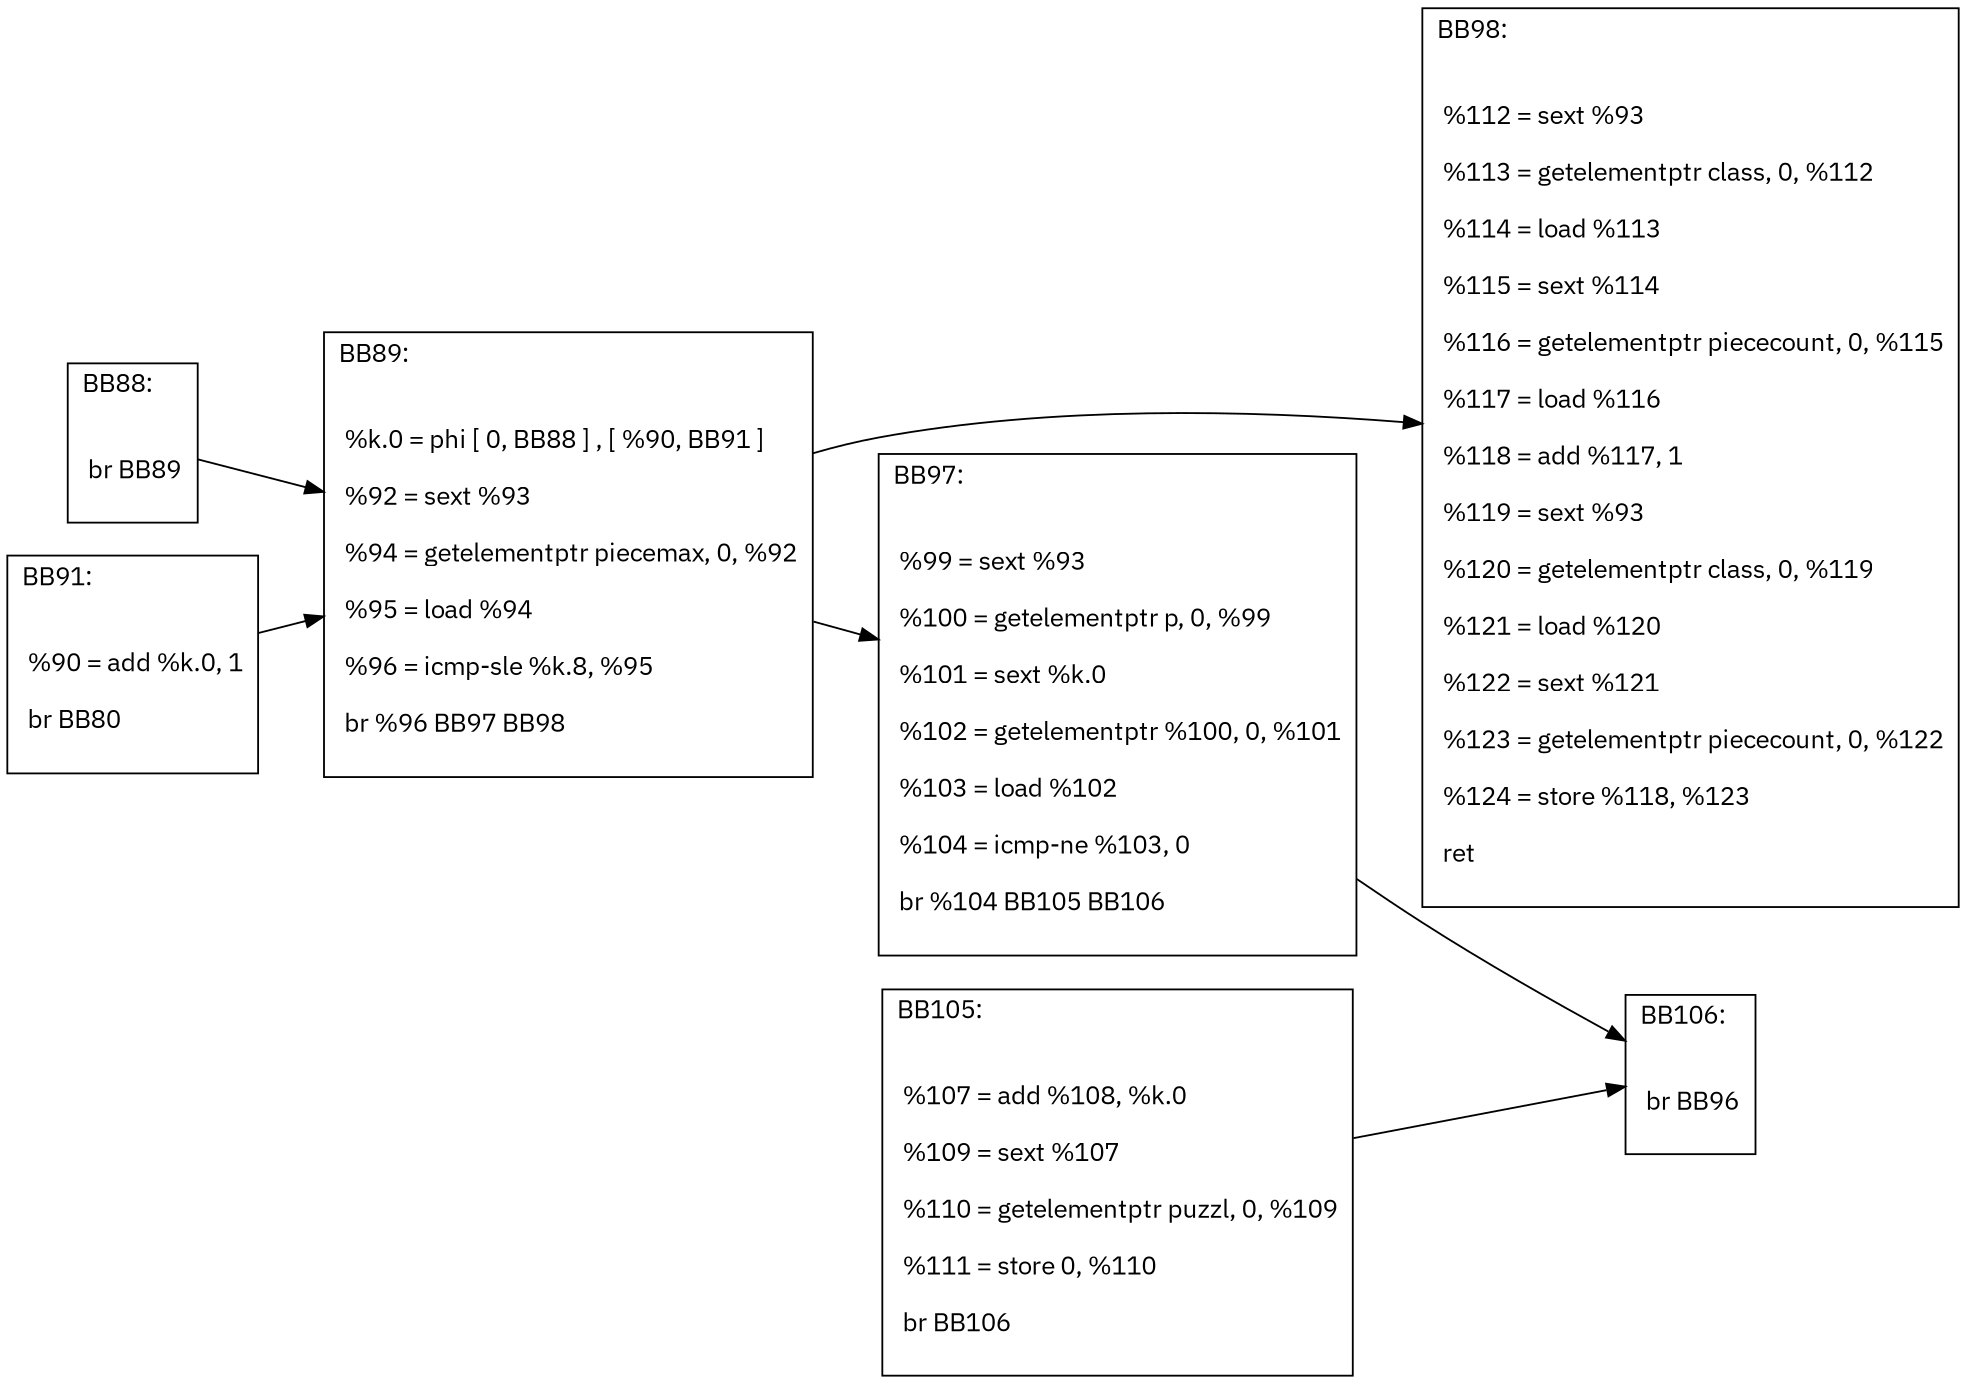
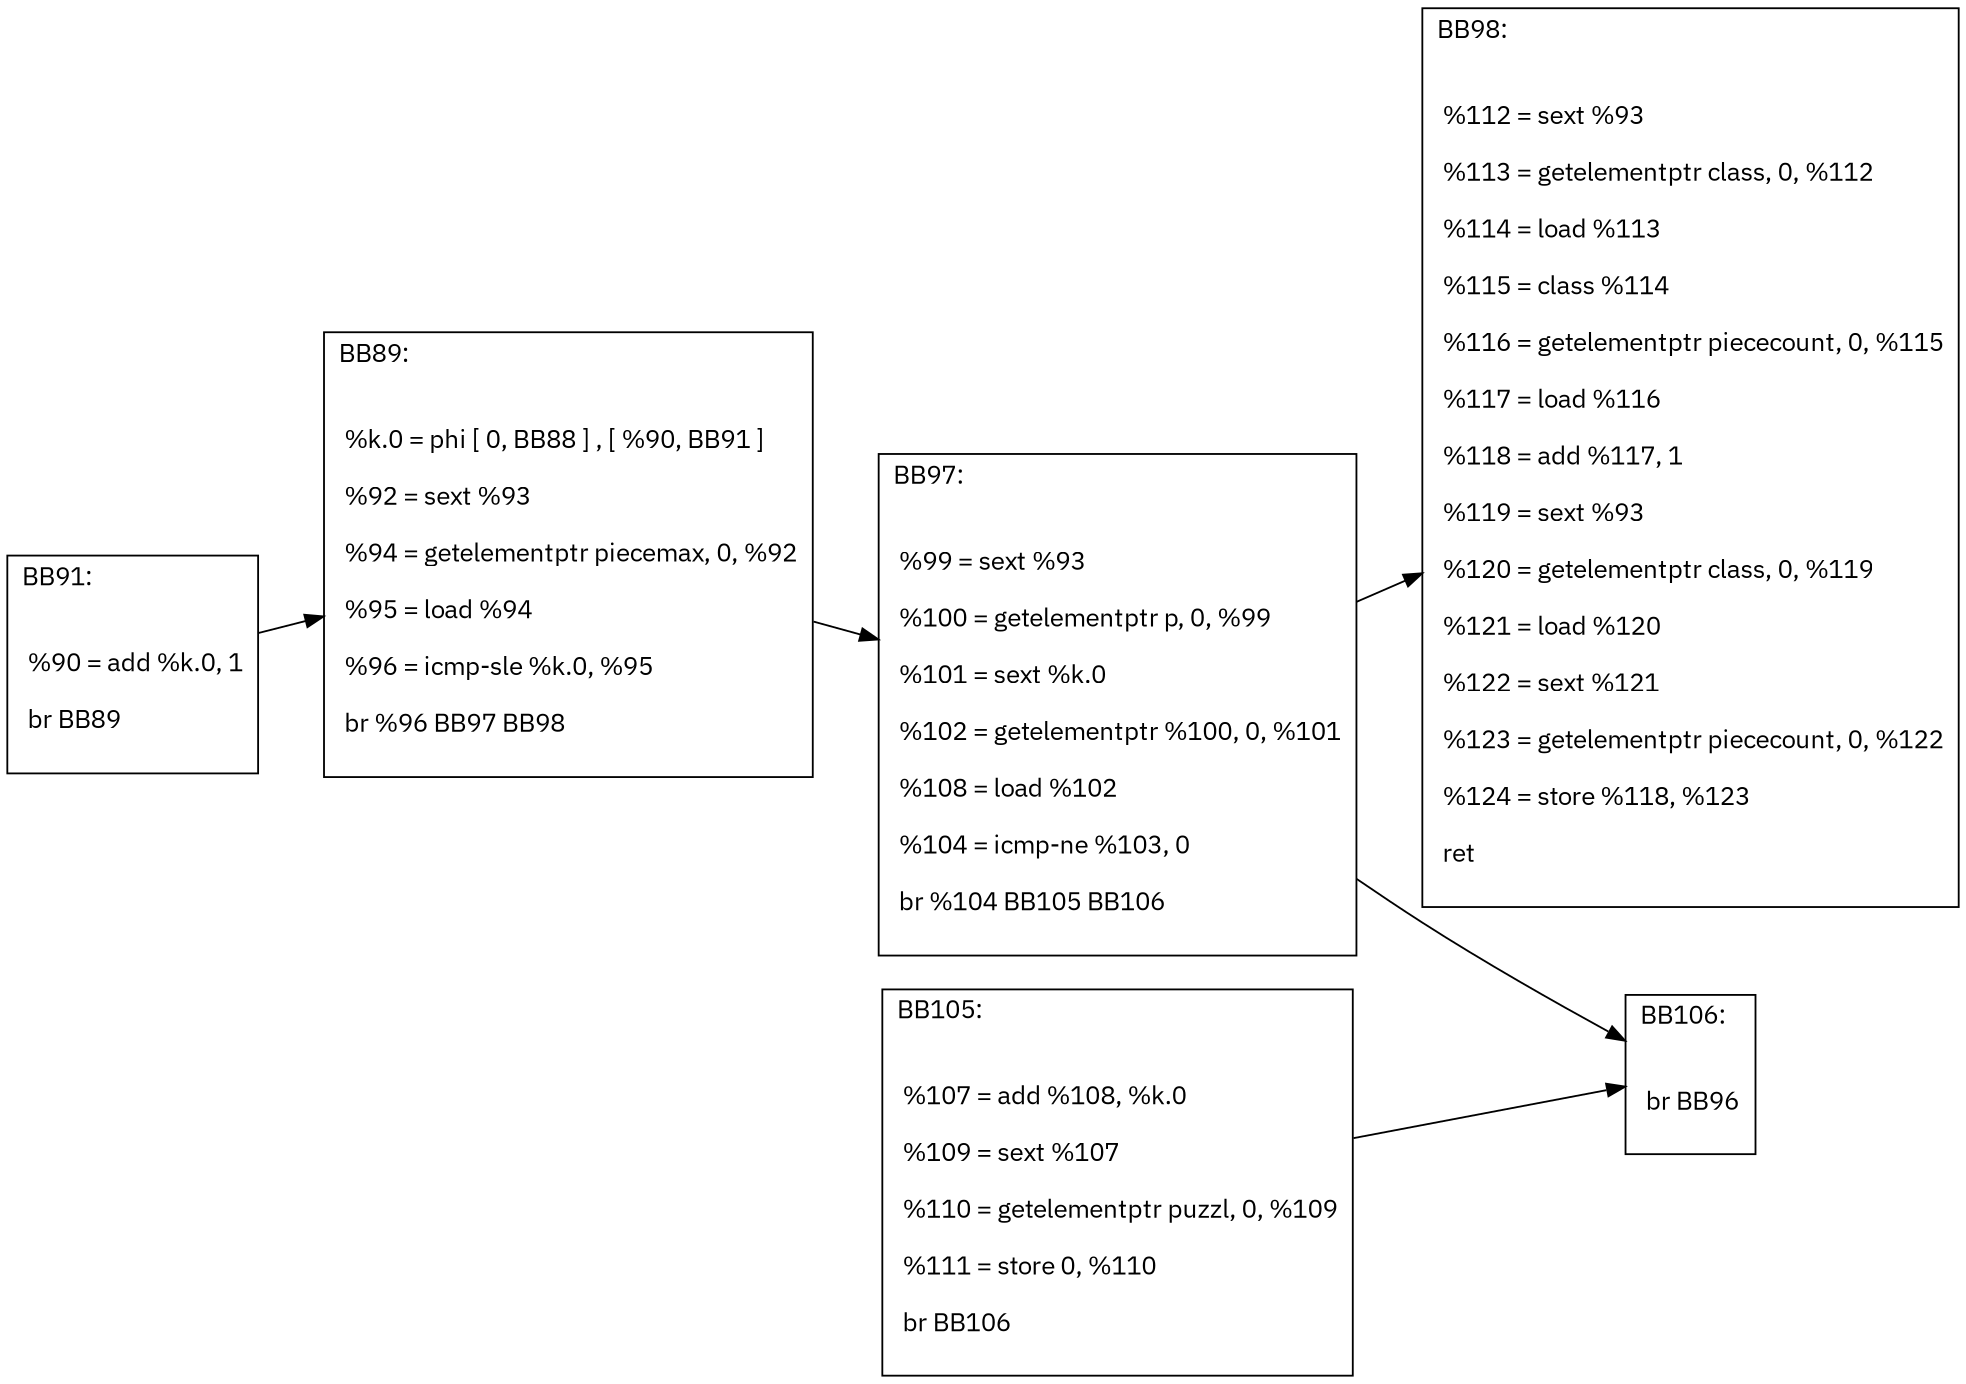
(1549, 286) -> (1553, 286)
(1107, 415) -> (1381, 591)
(133, 443) -> none
(496, 667) -> (496, 667)
(72, 720) -> (72, 720)
(1006, 789) -> (1006, 789)
